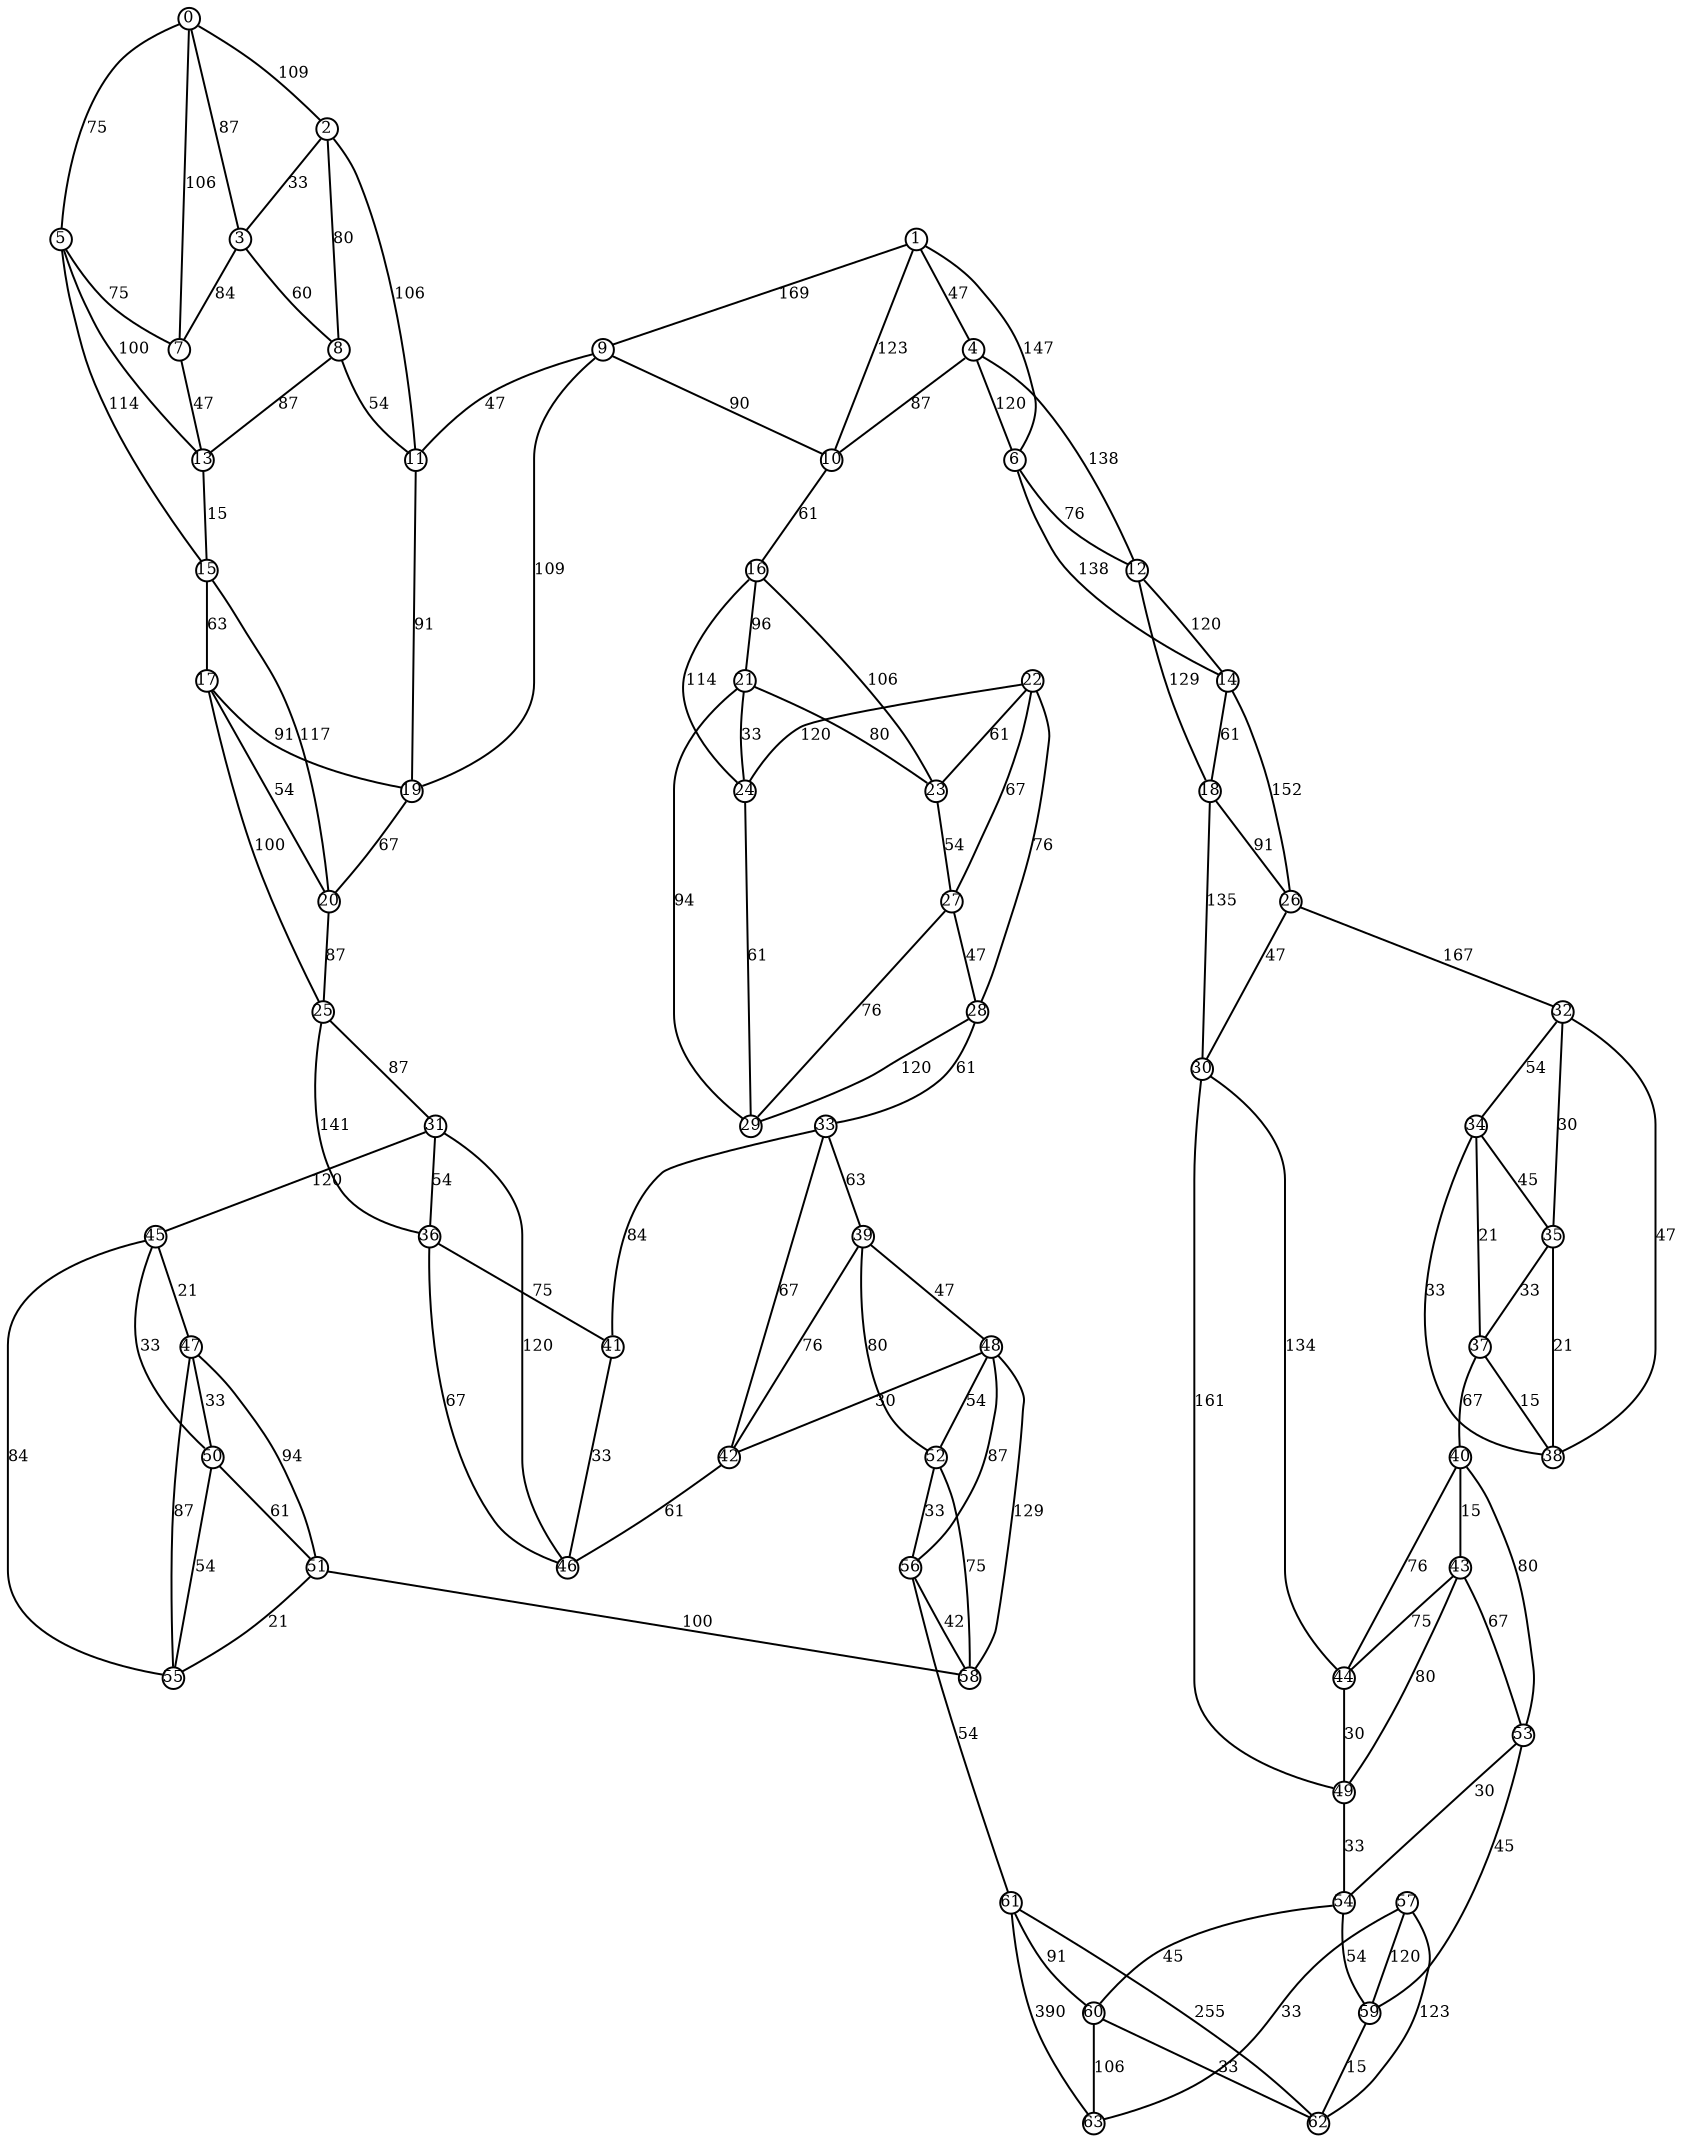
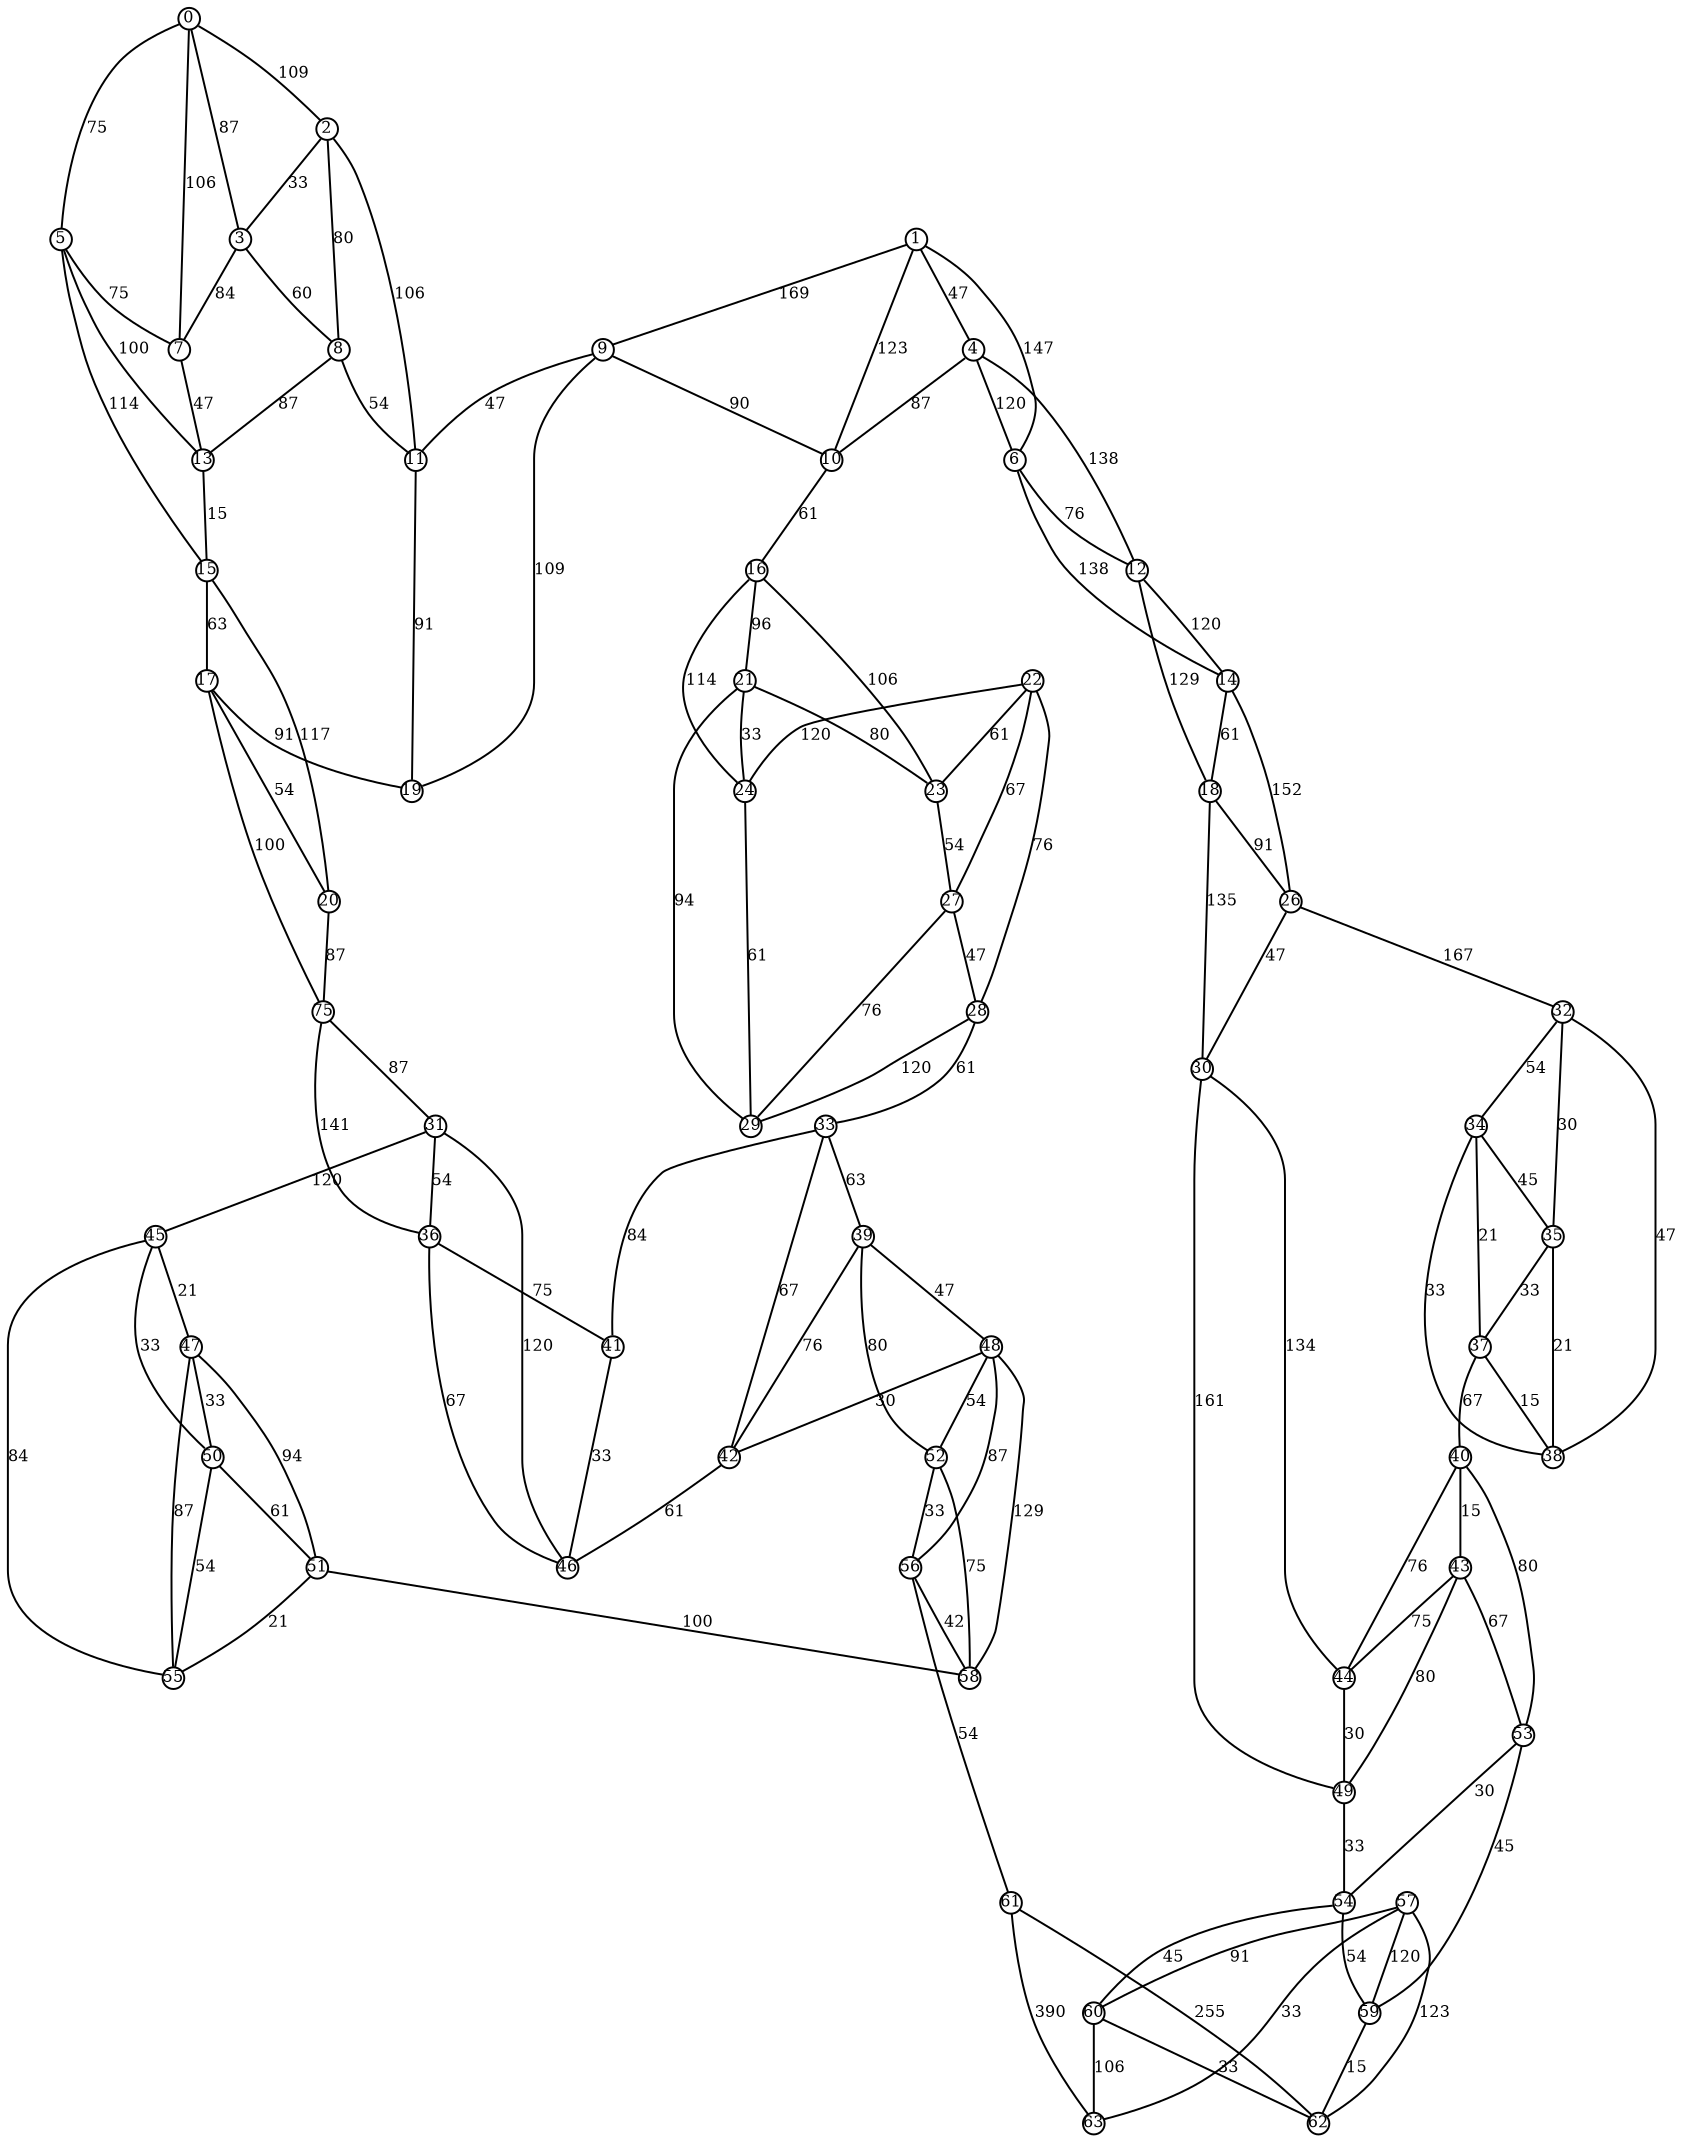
(372, 848) -> none
(323, 1012) -> (323, 1012)
(1044, 1964) -> (1246, 1944)
